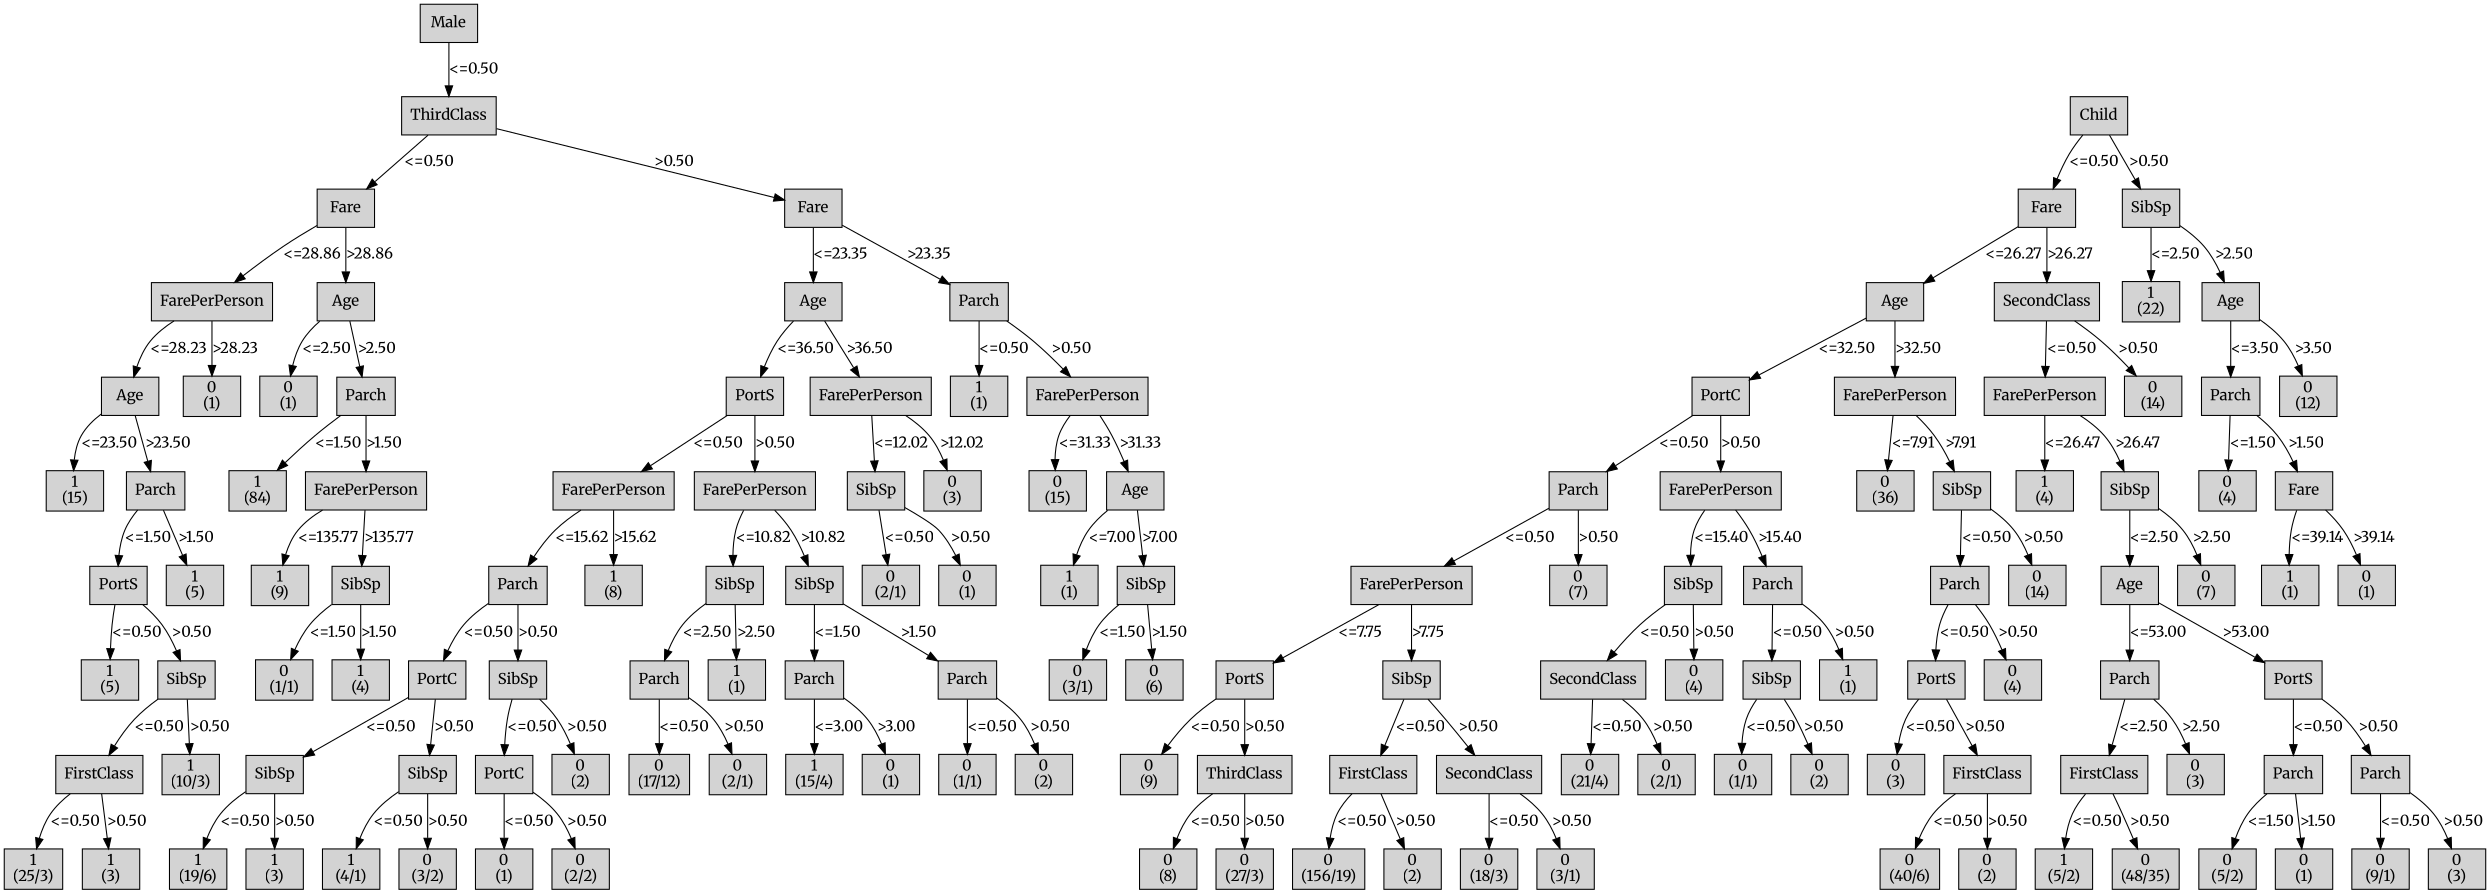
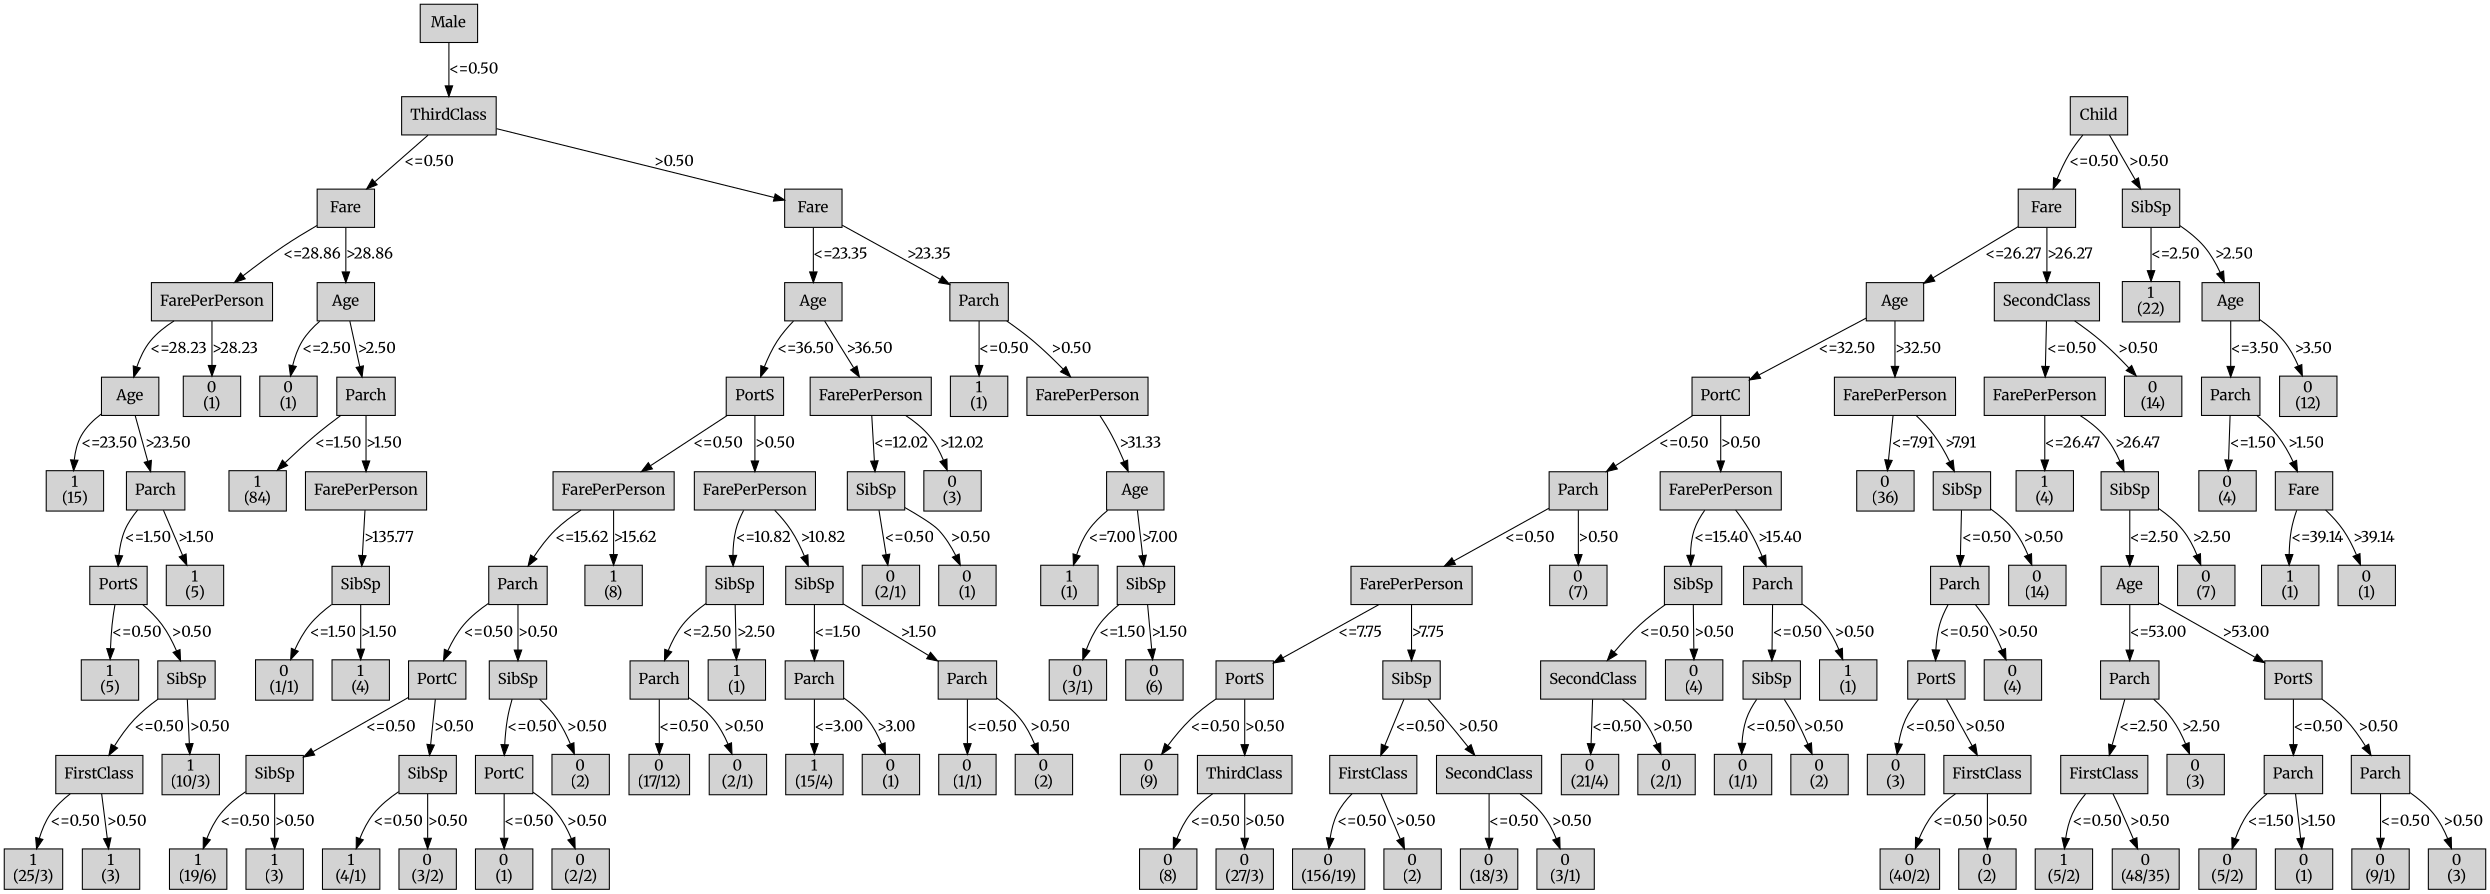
(1058, 491) -> none
(280, 585) -> none
(1910, 869) -> (1910, 869)
